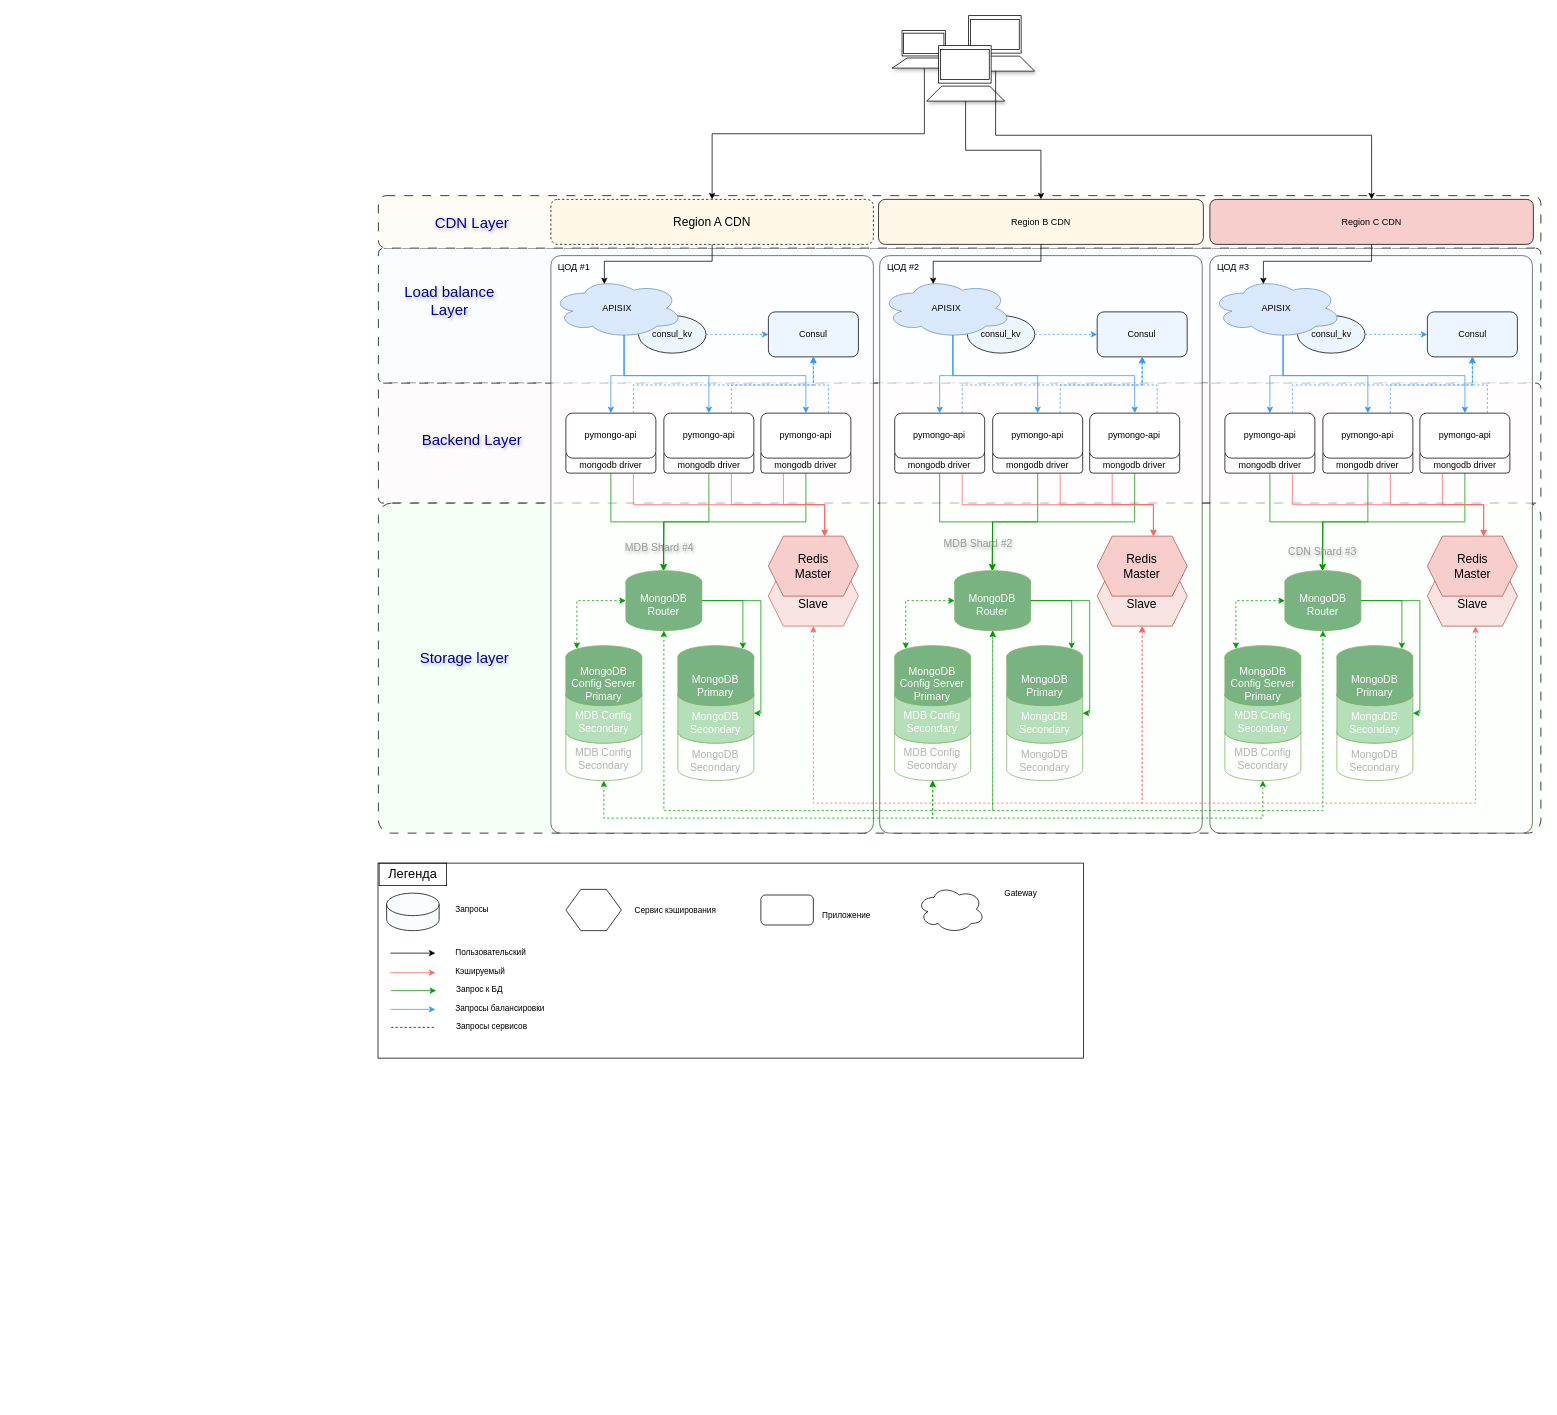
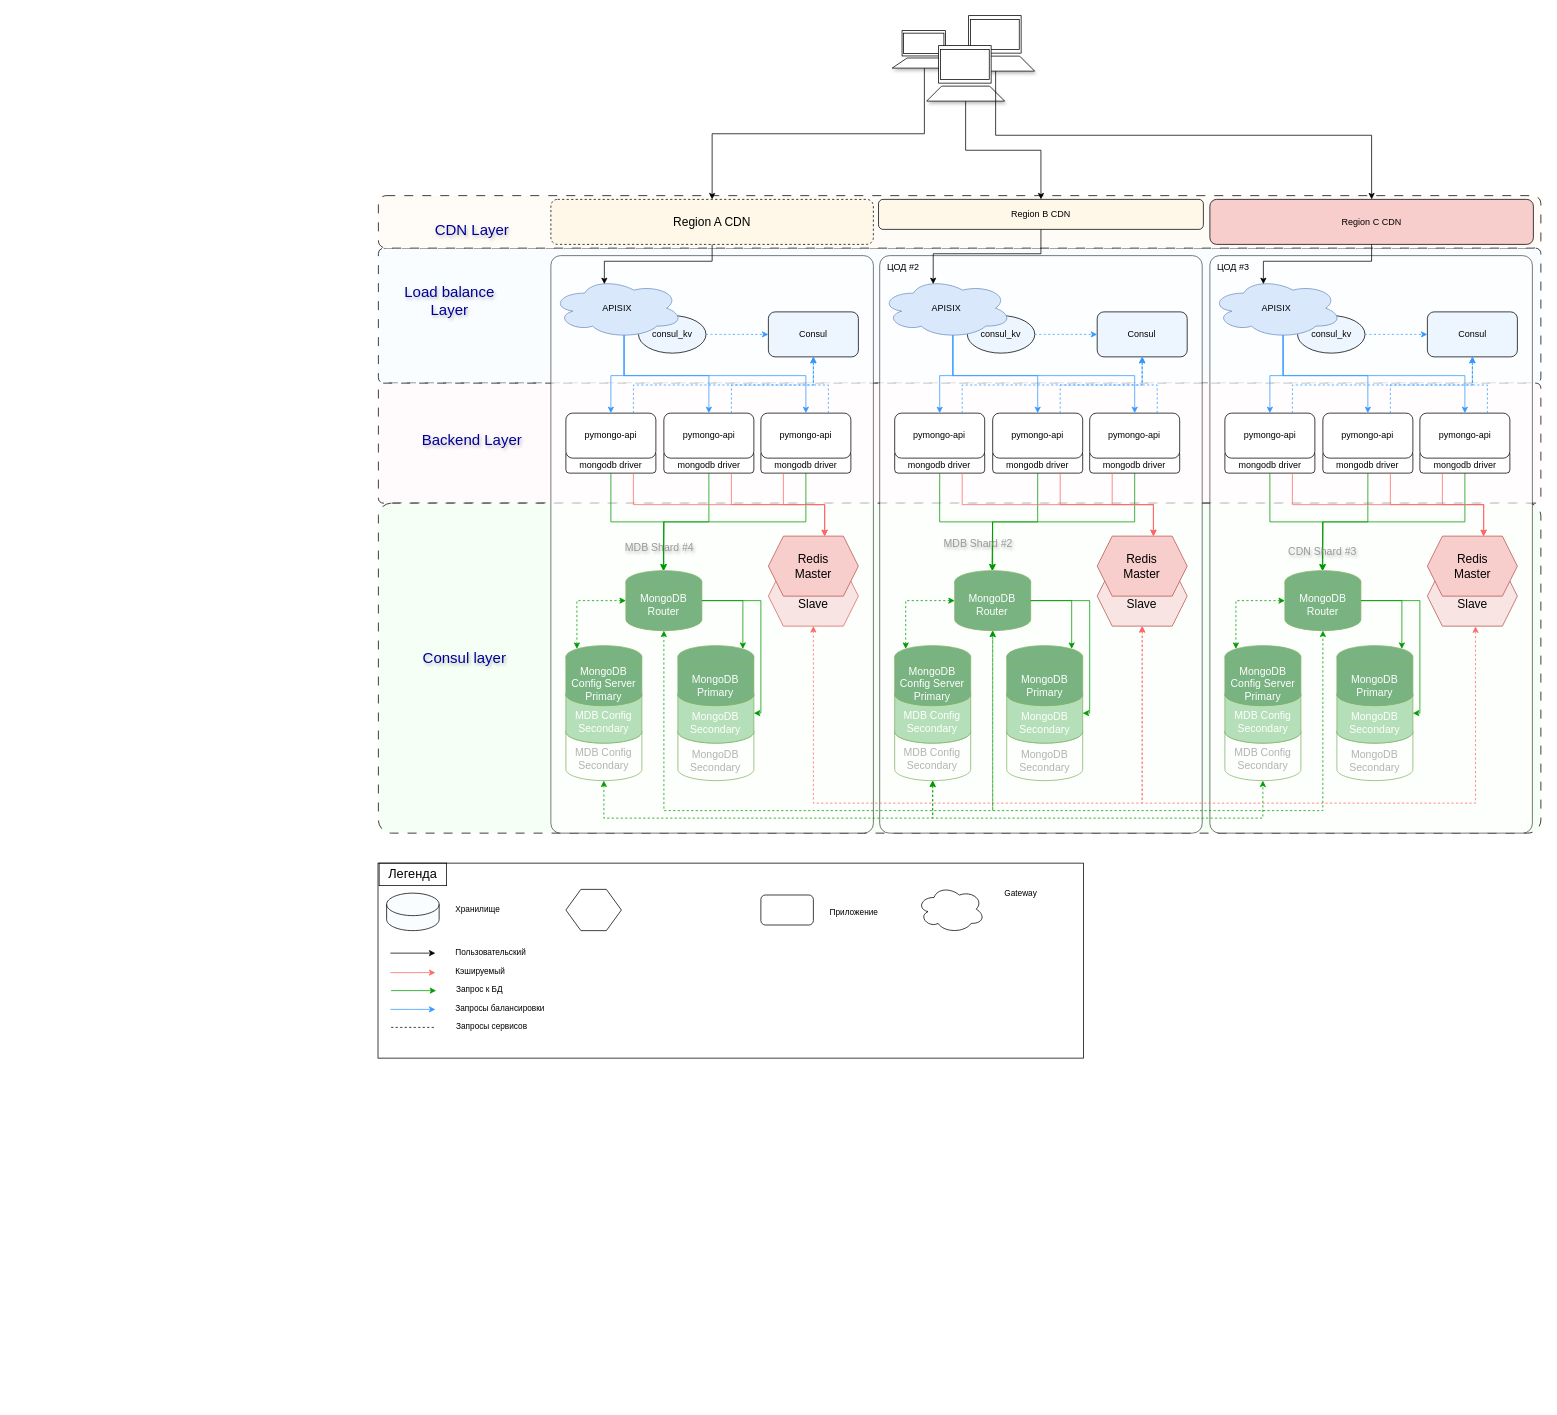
(472, 222) -> (472, 229)
(1041, 222) -> (1041, 214)
(574, 267) -> none
(465, 657) -> (465, 657)
(472, 909) -> (476, 909)
(686, 910) -> none
(858, 915) -> (866, 911)
